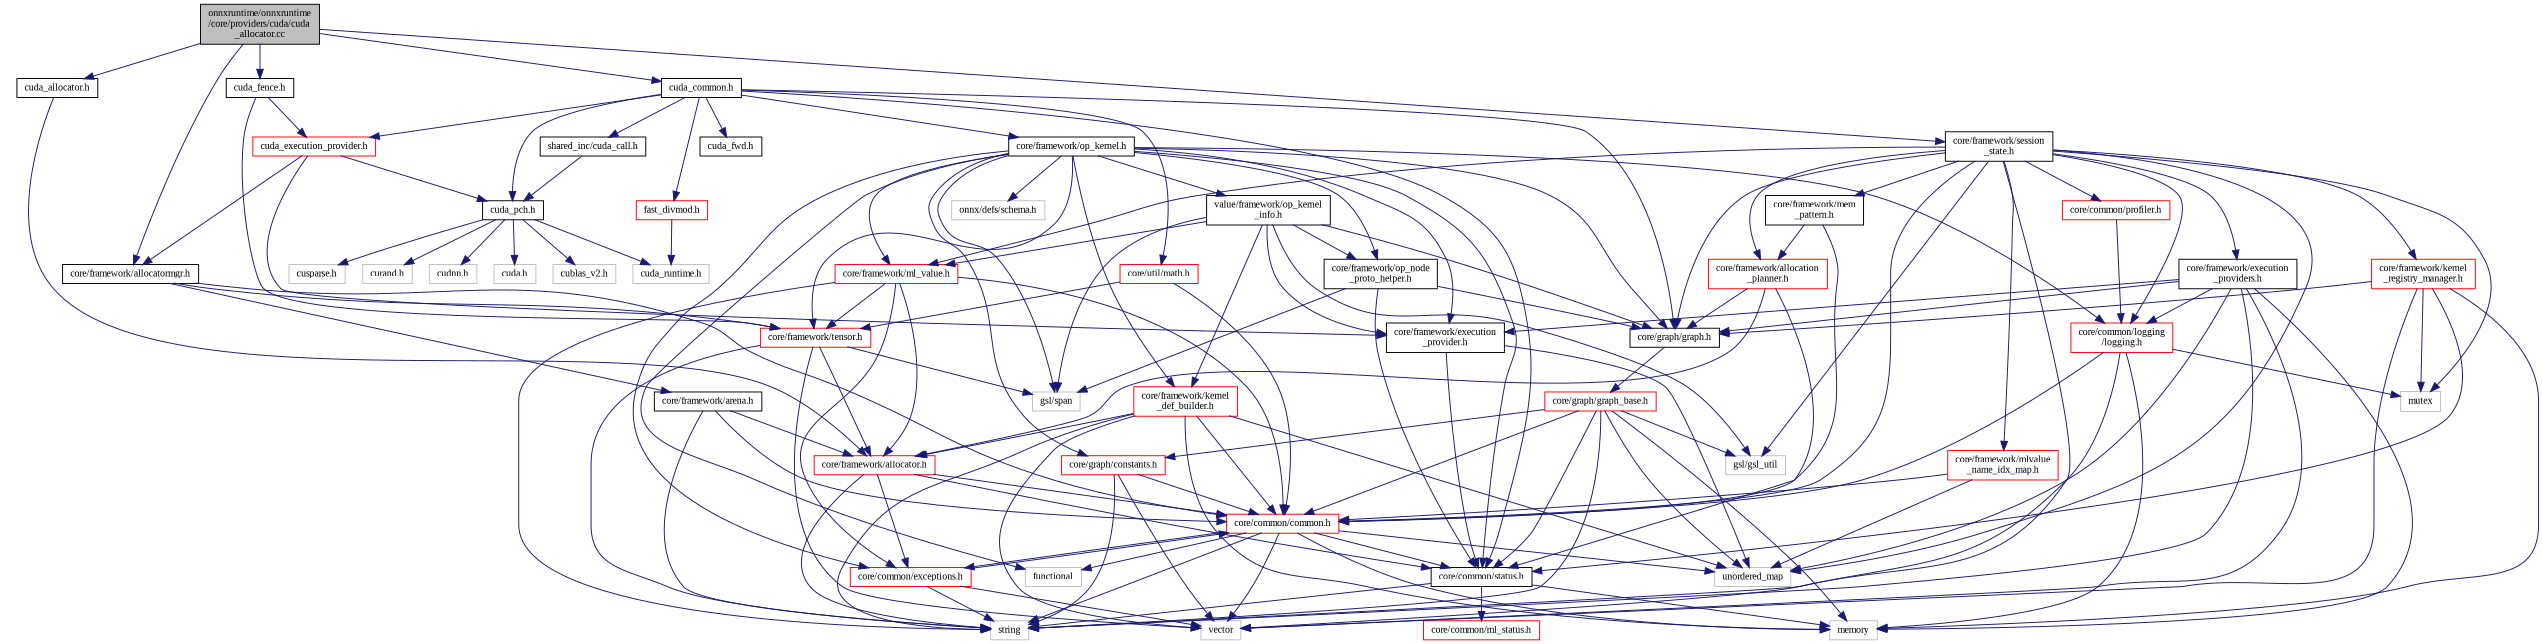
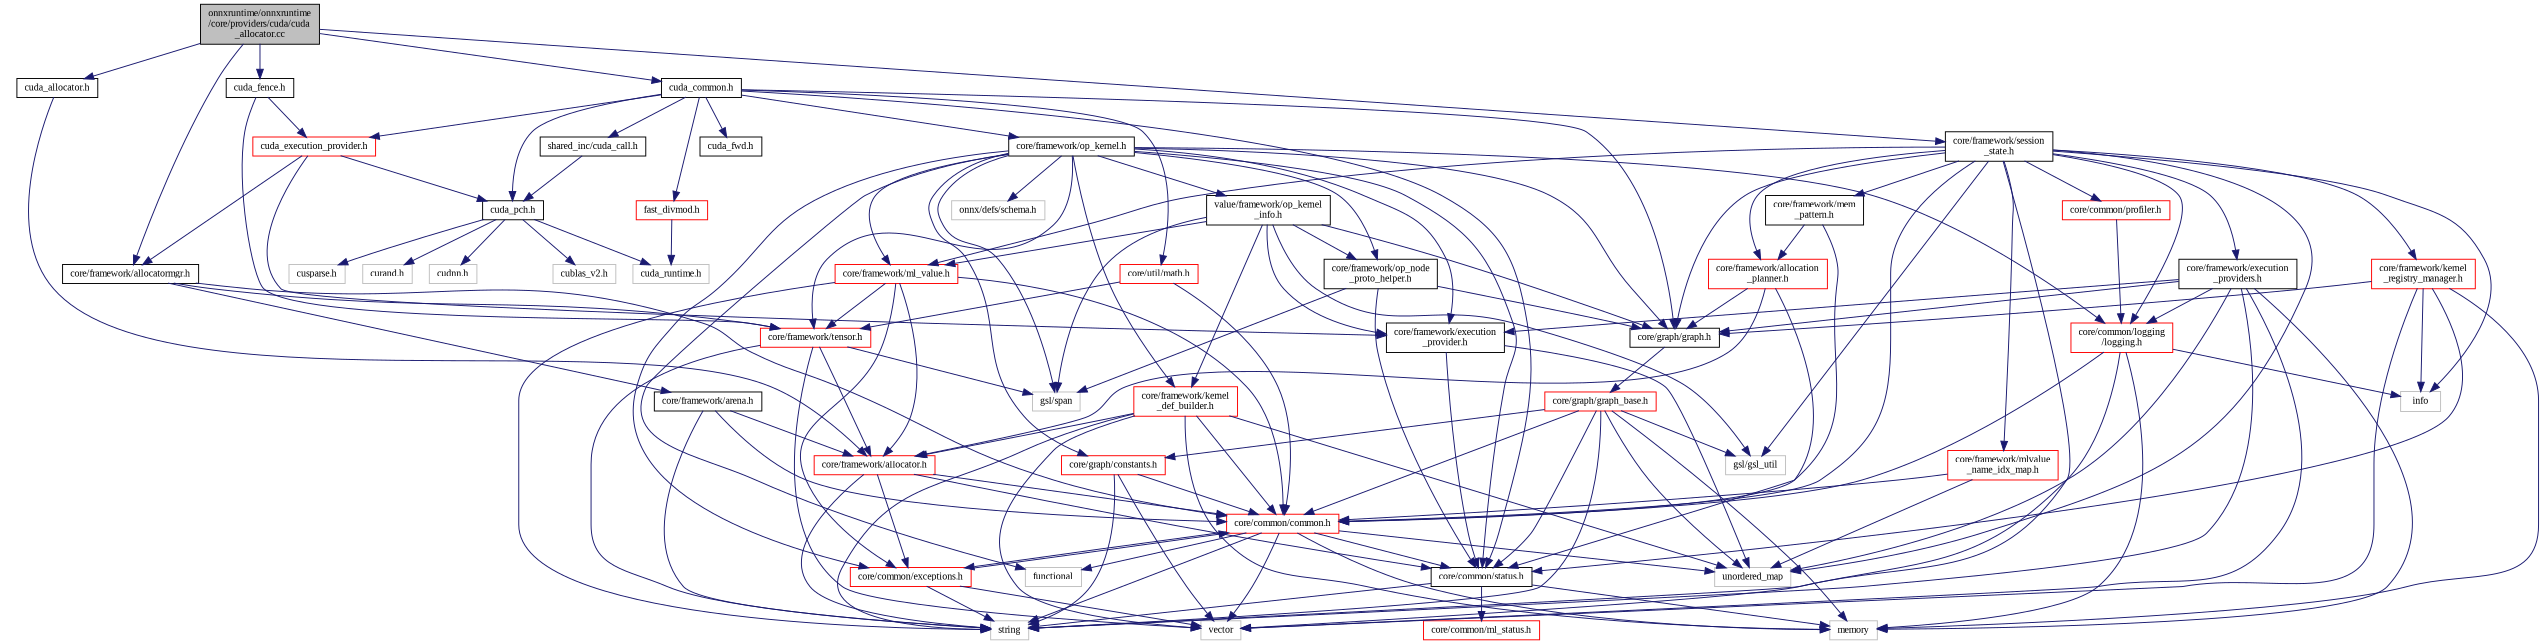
(515, 274) -> none
(2421, 401) -> (2421, 401)
